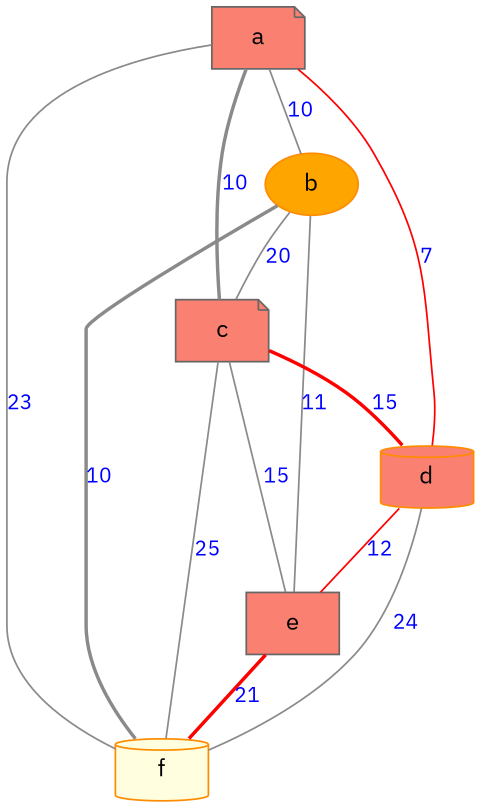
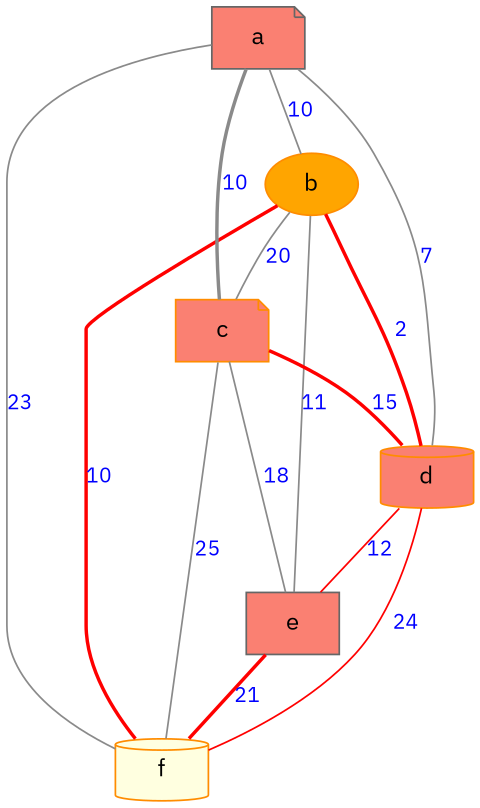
(413, 239) -> (413, 239)
none -> (380, 327)
(222, 331) -> (222, 331)
(86, 426) -> (86, 426)
(277, 477) -> (277, 477)
(350, 659) -> (350, 659)
